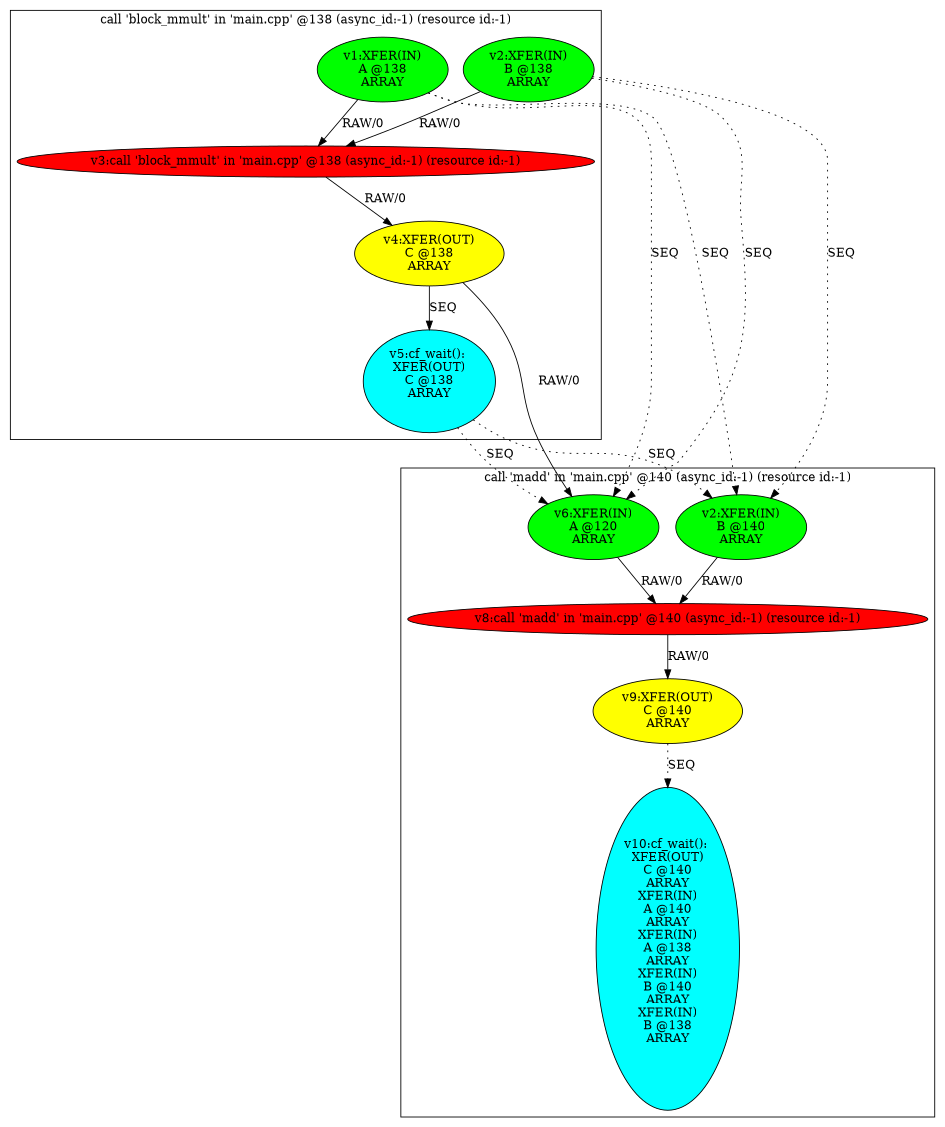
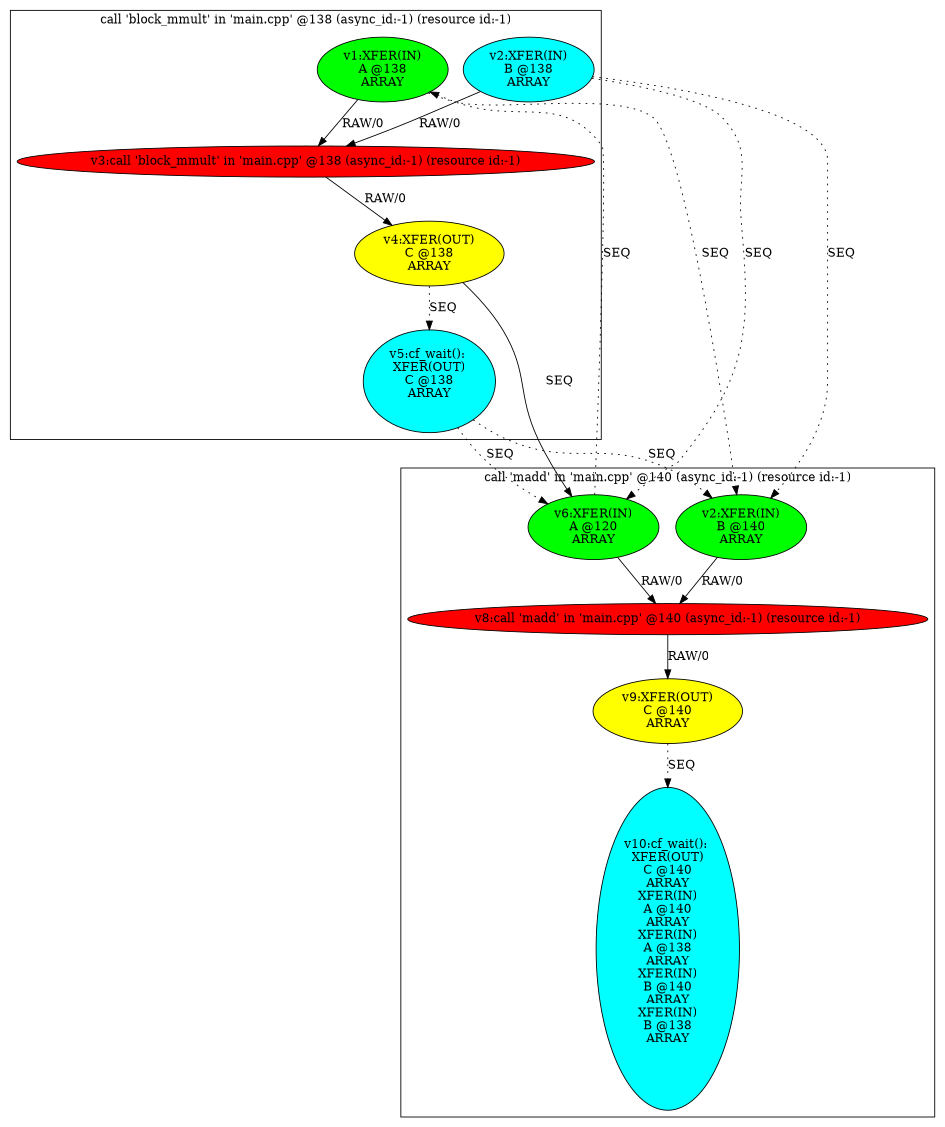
(529, 70) -> (529, 70)
(651, 199) -> (589, 132)
(429, 304) -> (429, 304)
(559, 381) -> (559, 381)
